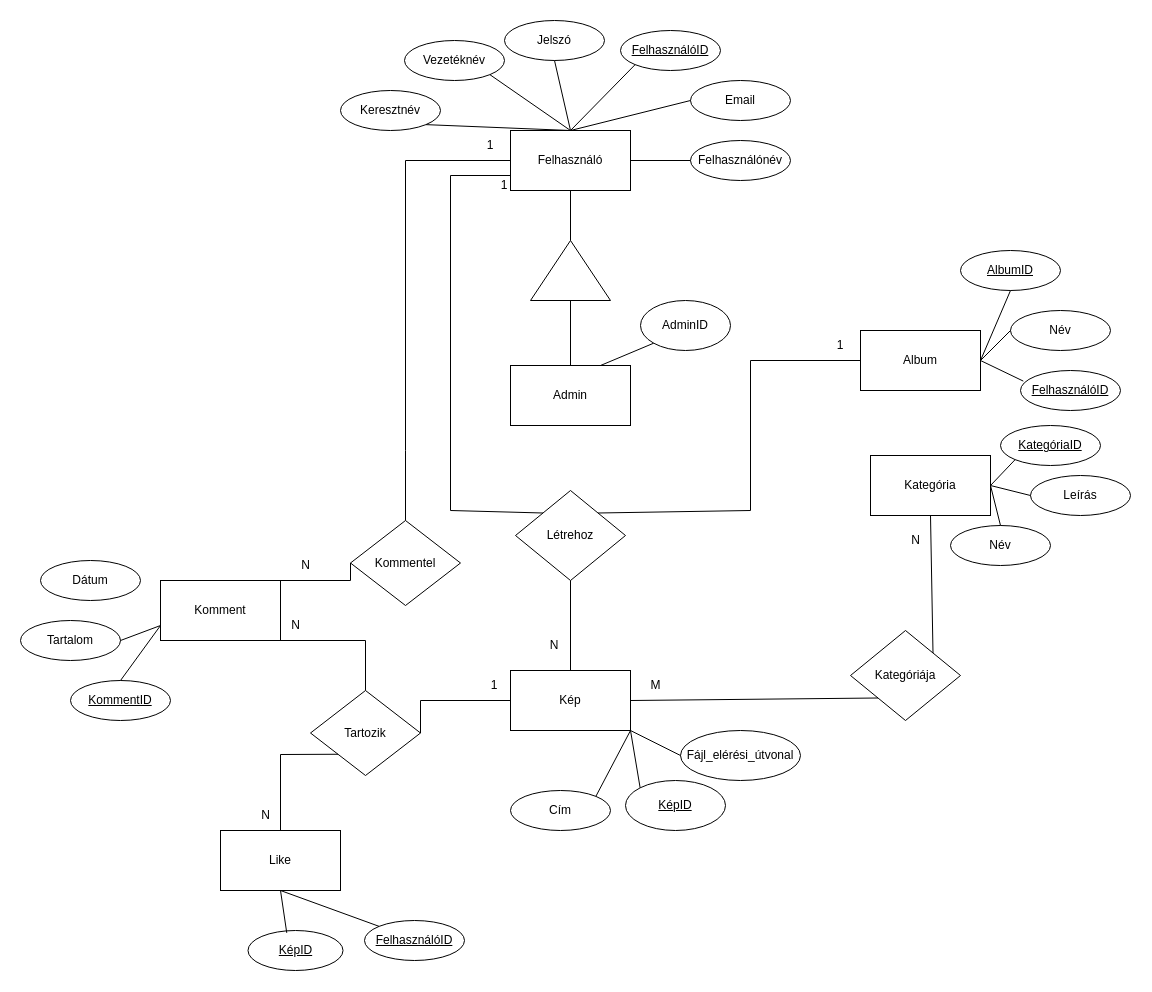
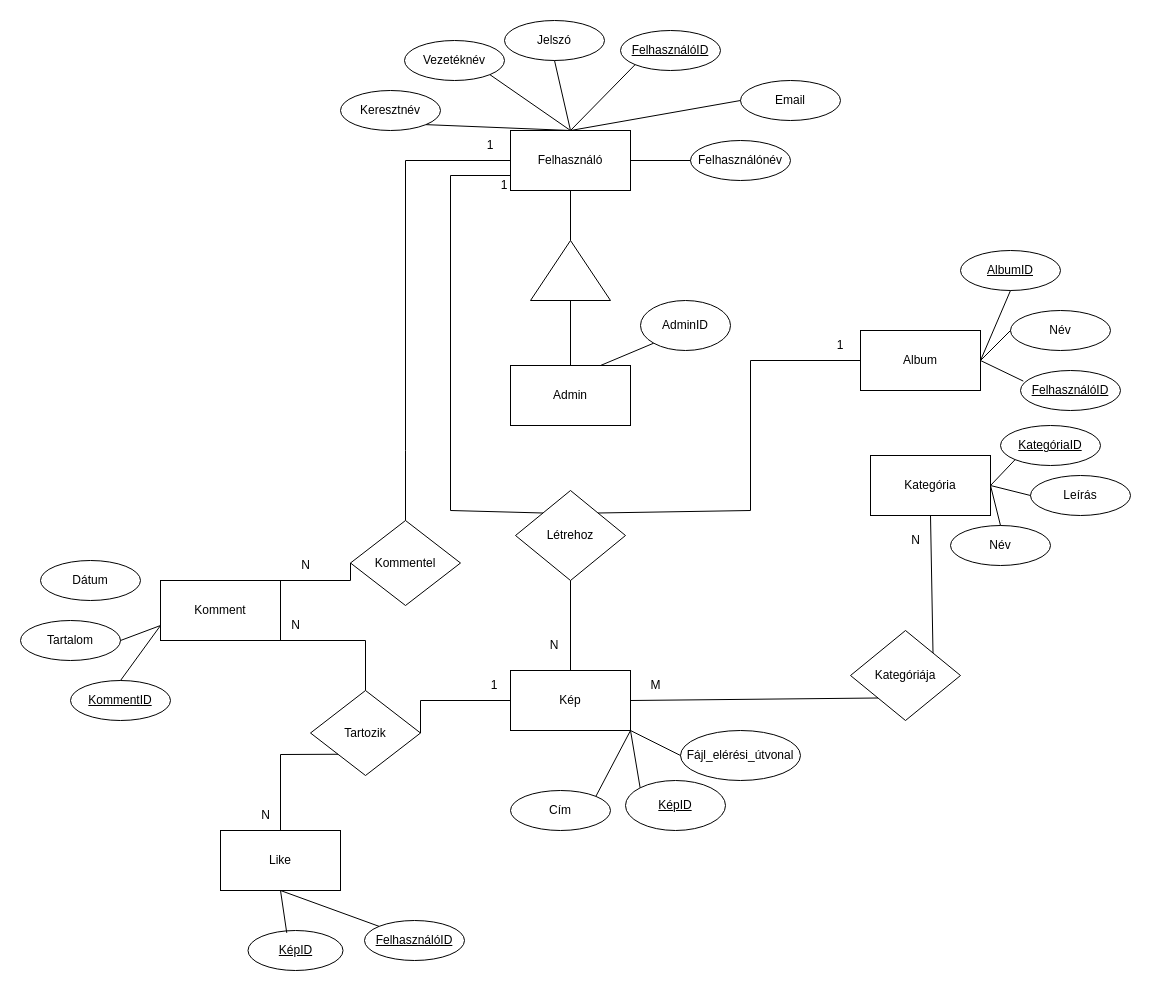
(741, 101) -> (791, 101)
